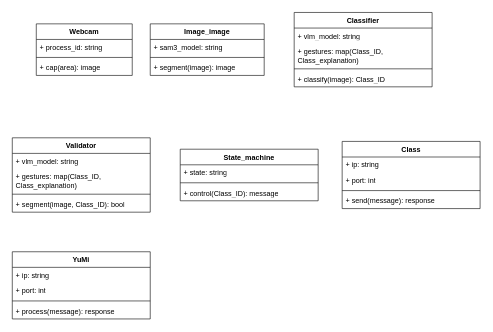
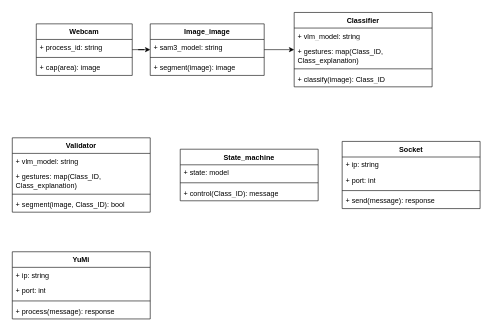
none -> (142, 50)
none -> (278, 50)
(411, 150) -> (411, 150)
(210, 173) -> (208, 173)
